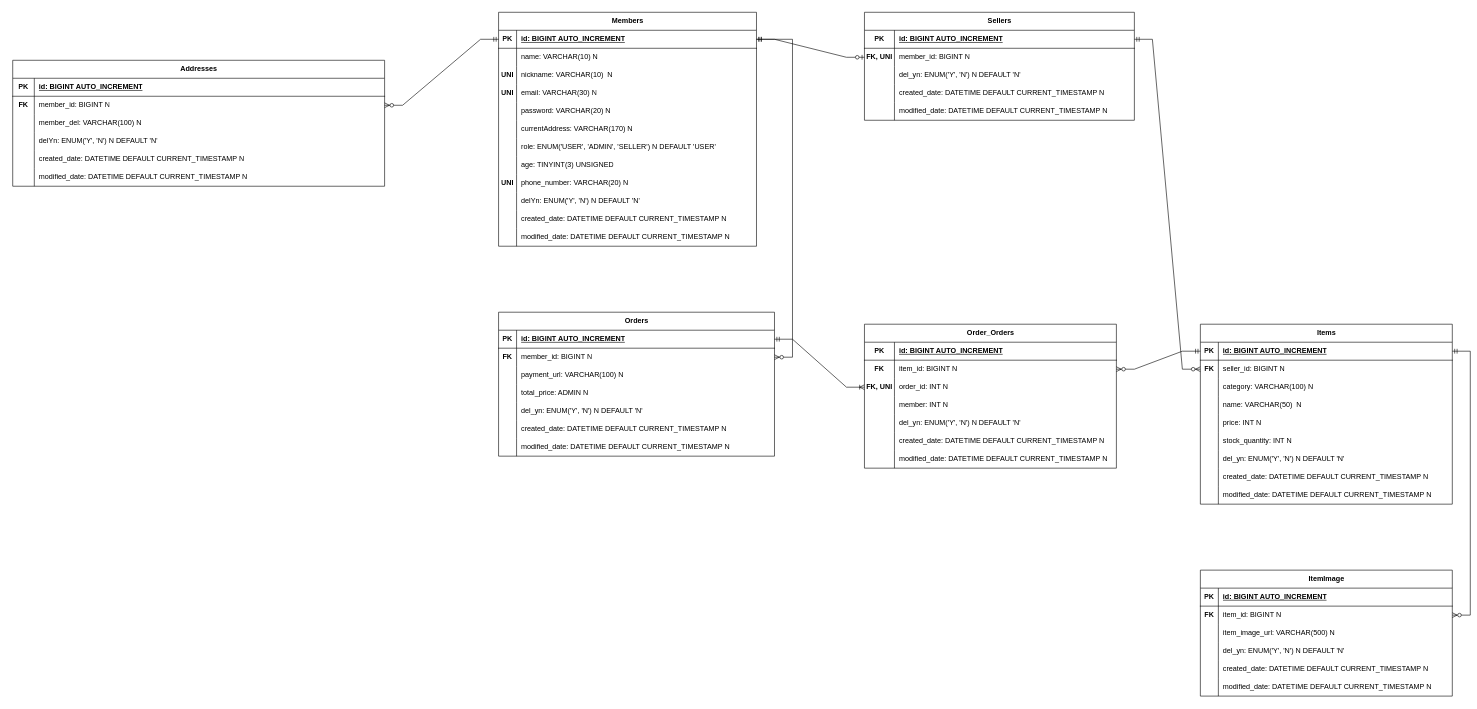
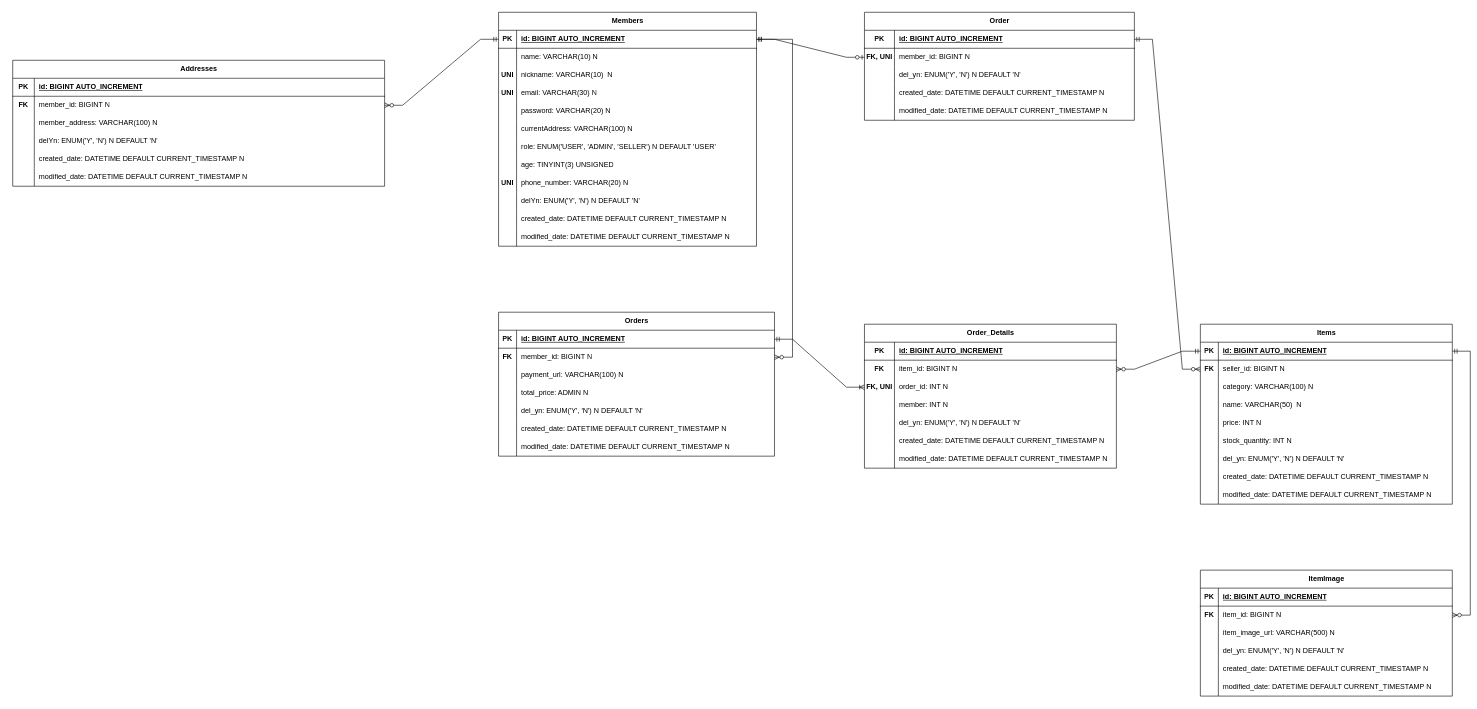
(1000, 21) -> (1000, 21)
(87, 123) -> (96, 123)
(579, 129) -> (579, 129)
(991, 333) -> (991, 333)
